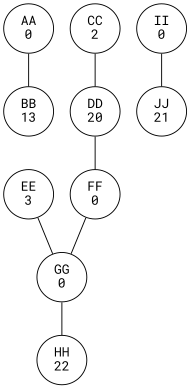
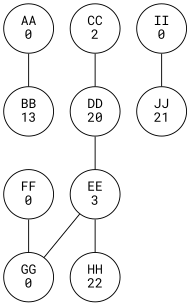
(95, 153) -> (95, 153)
(62, 319) -> (95, 236)
